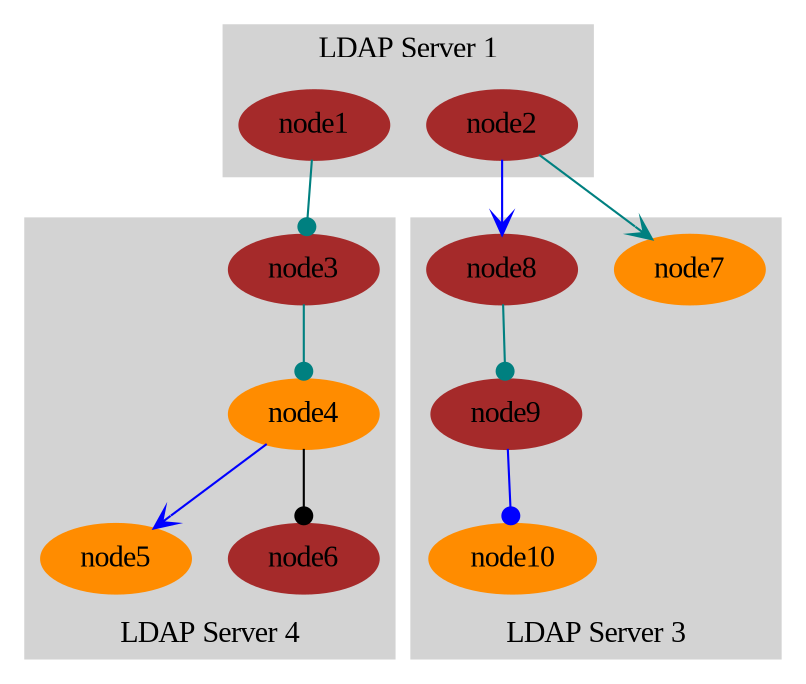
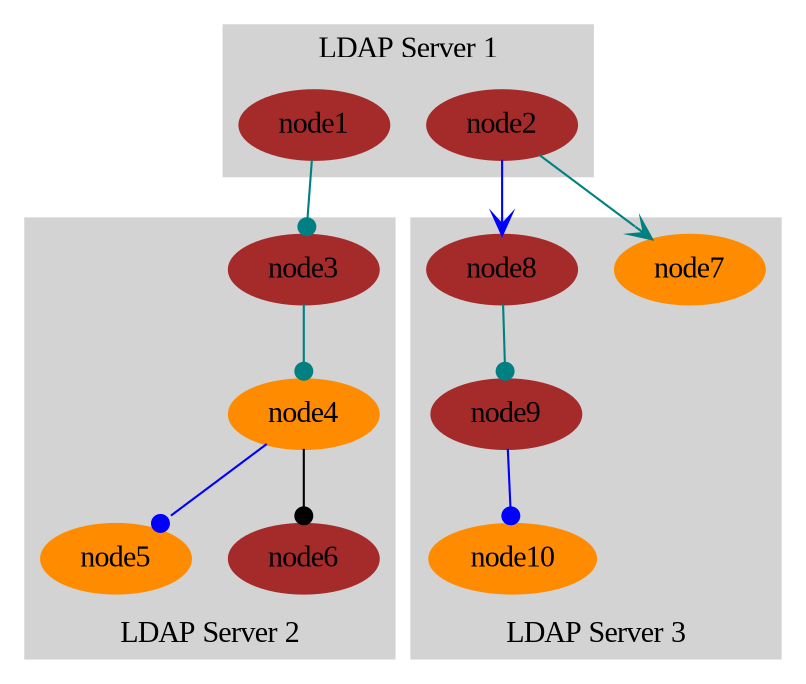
(219, 480) -> (219, 480)
(210, 634) -> (210, 634)
